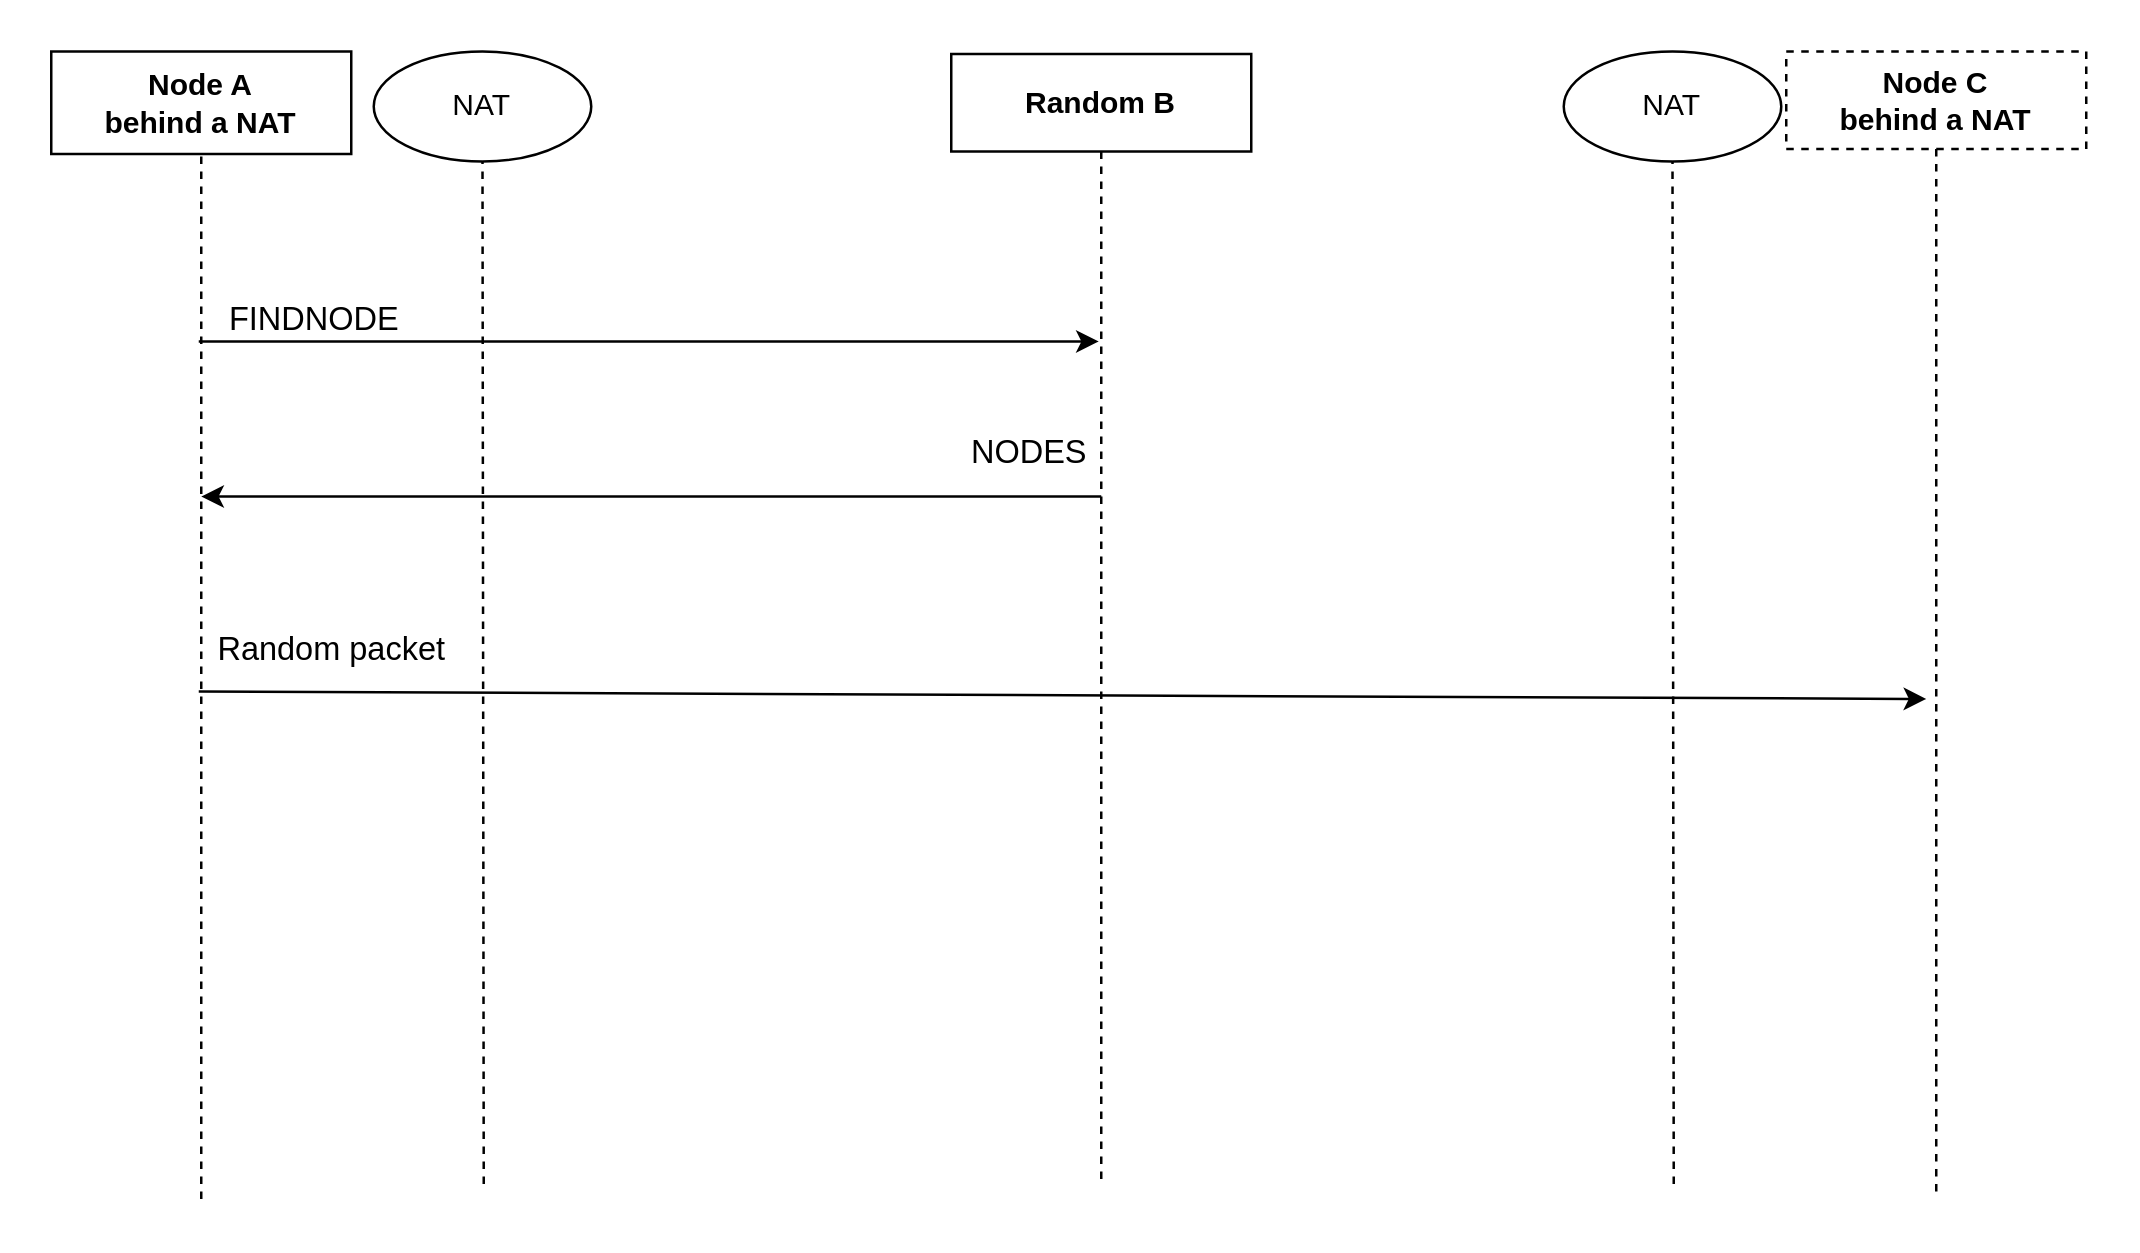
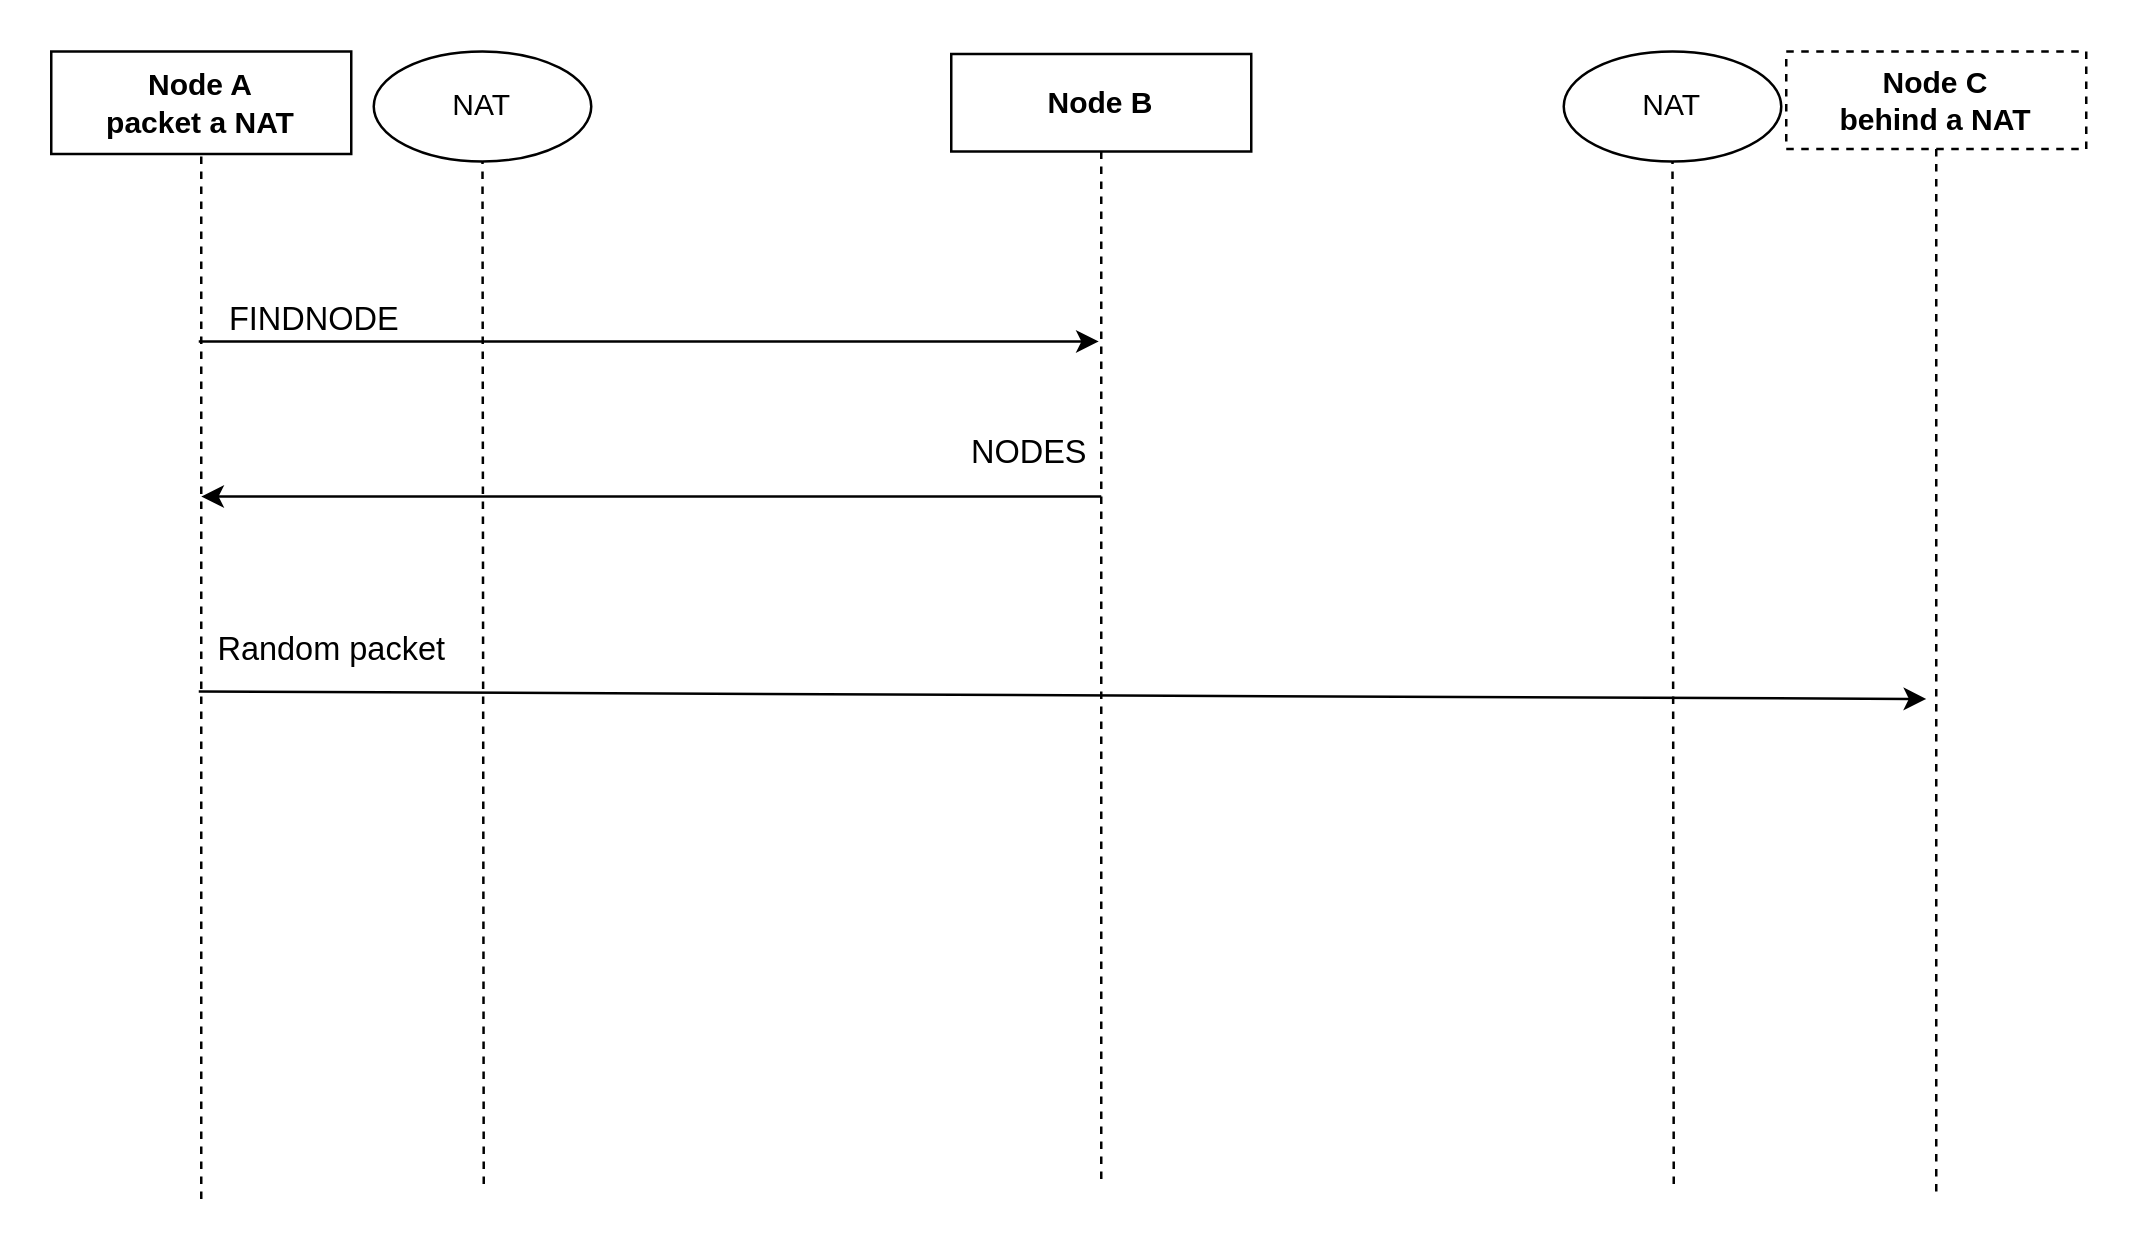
(201, 104) -> (201, 104)
(1101, 104) -> (1101, 104)
